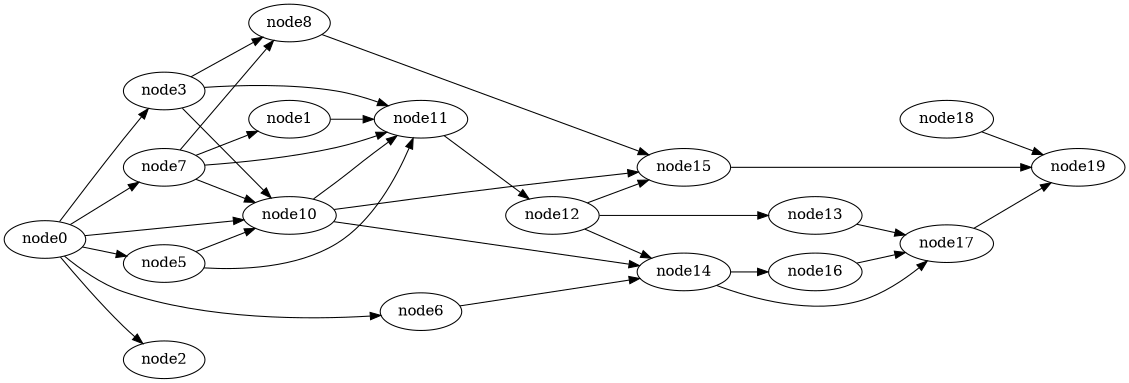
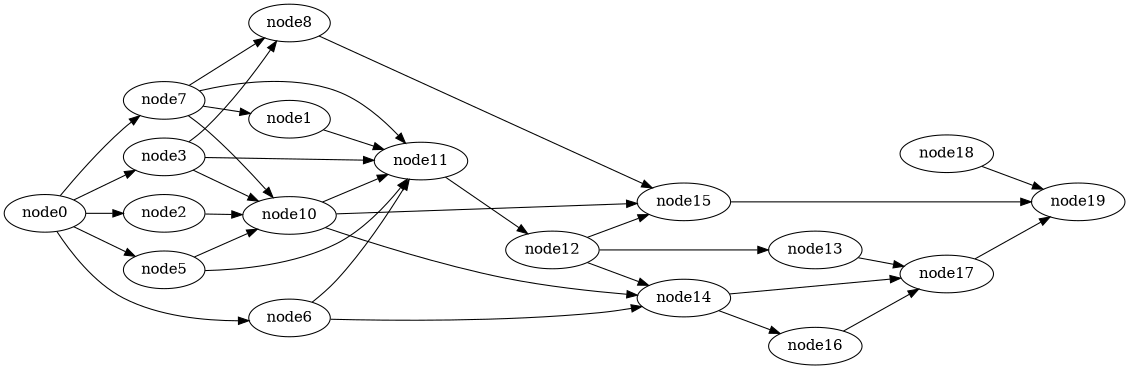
(159, 228) -> (218, 214)
none -> (362, 249)
